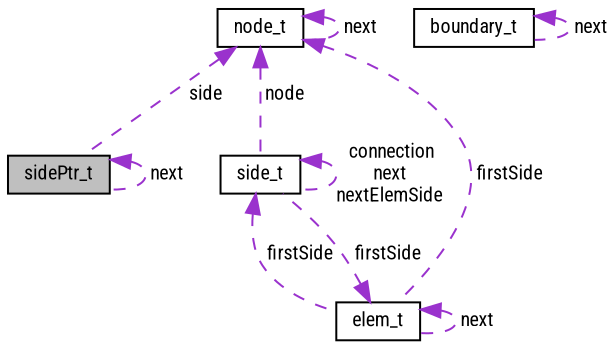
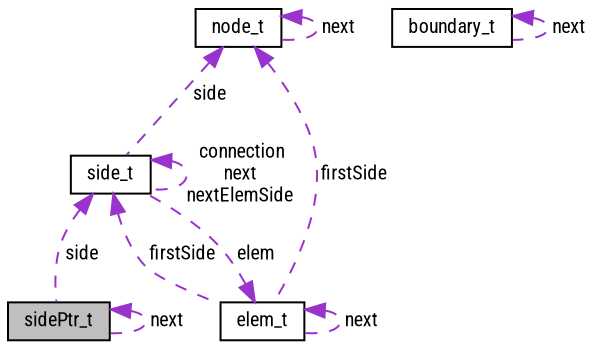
(282, 95) -> (208, 95)
(151, 107) -> (58, 253)
(386, 254) -> (254, 254)
